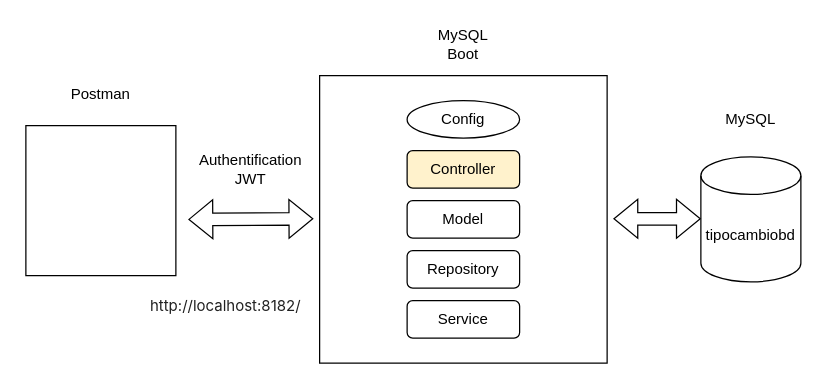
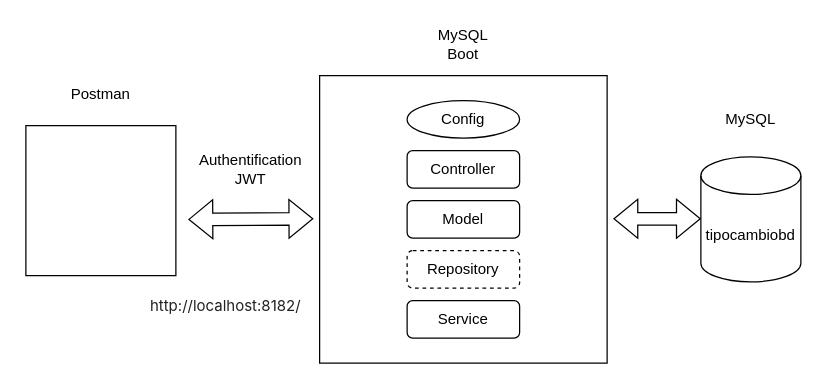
(463, 169) -> (463, 169)
(463, 269) -> (463, 269)
